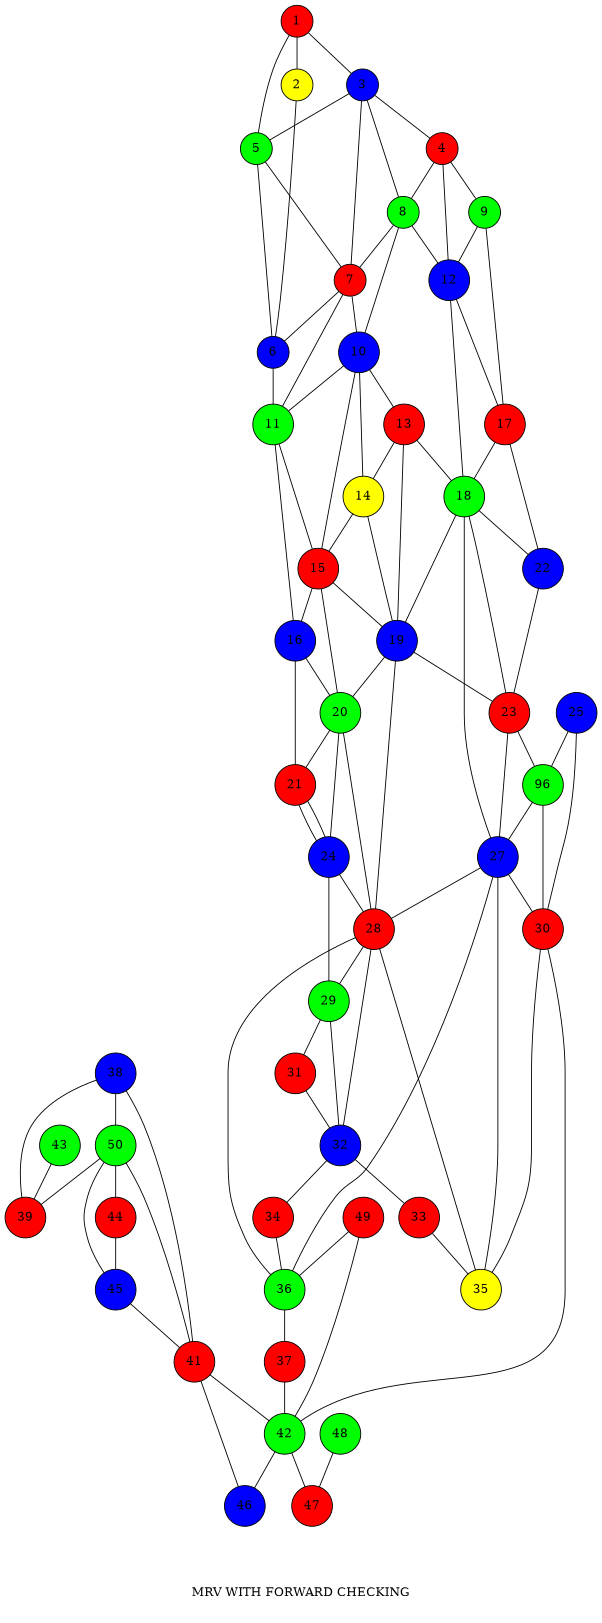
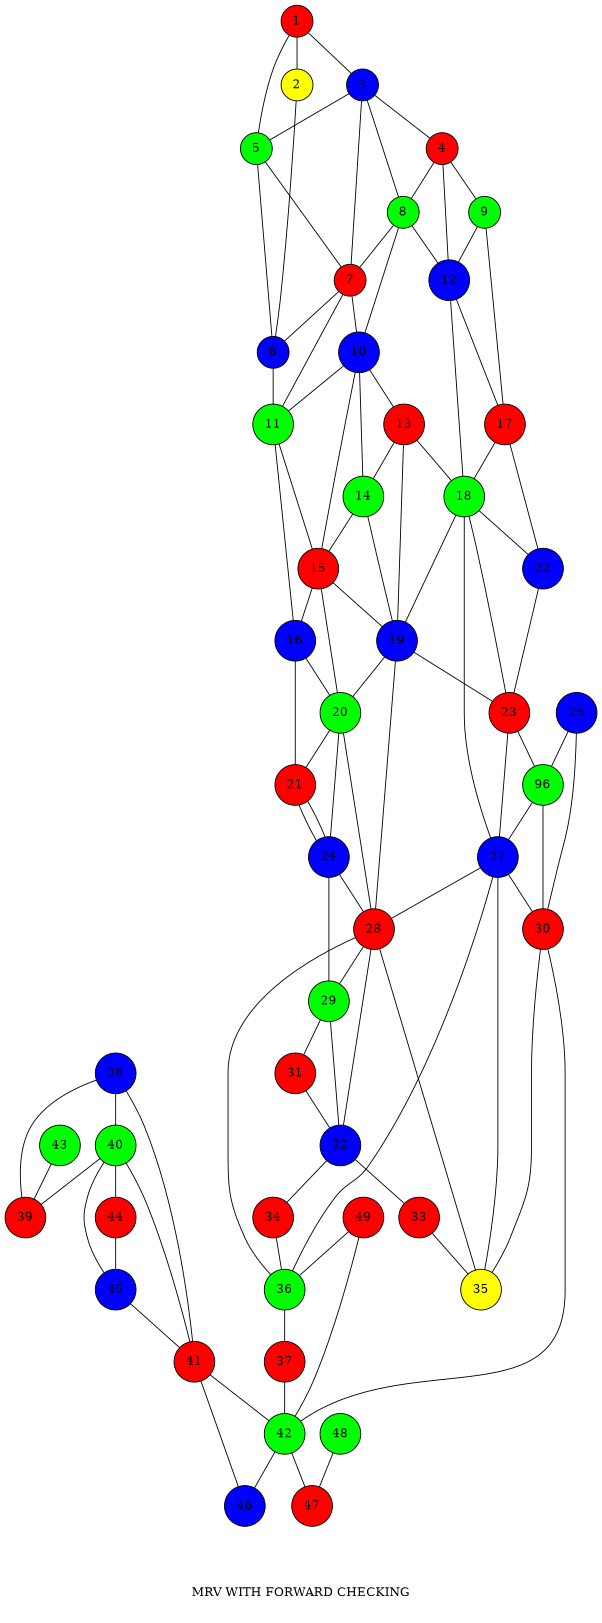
(363, 497) -> (363, 497)
(116, 1145) -> (116, 1145)
